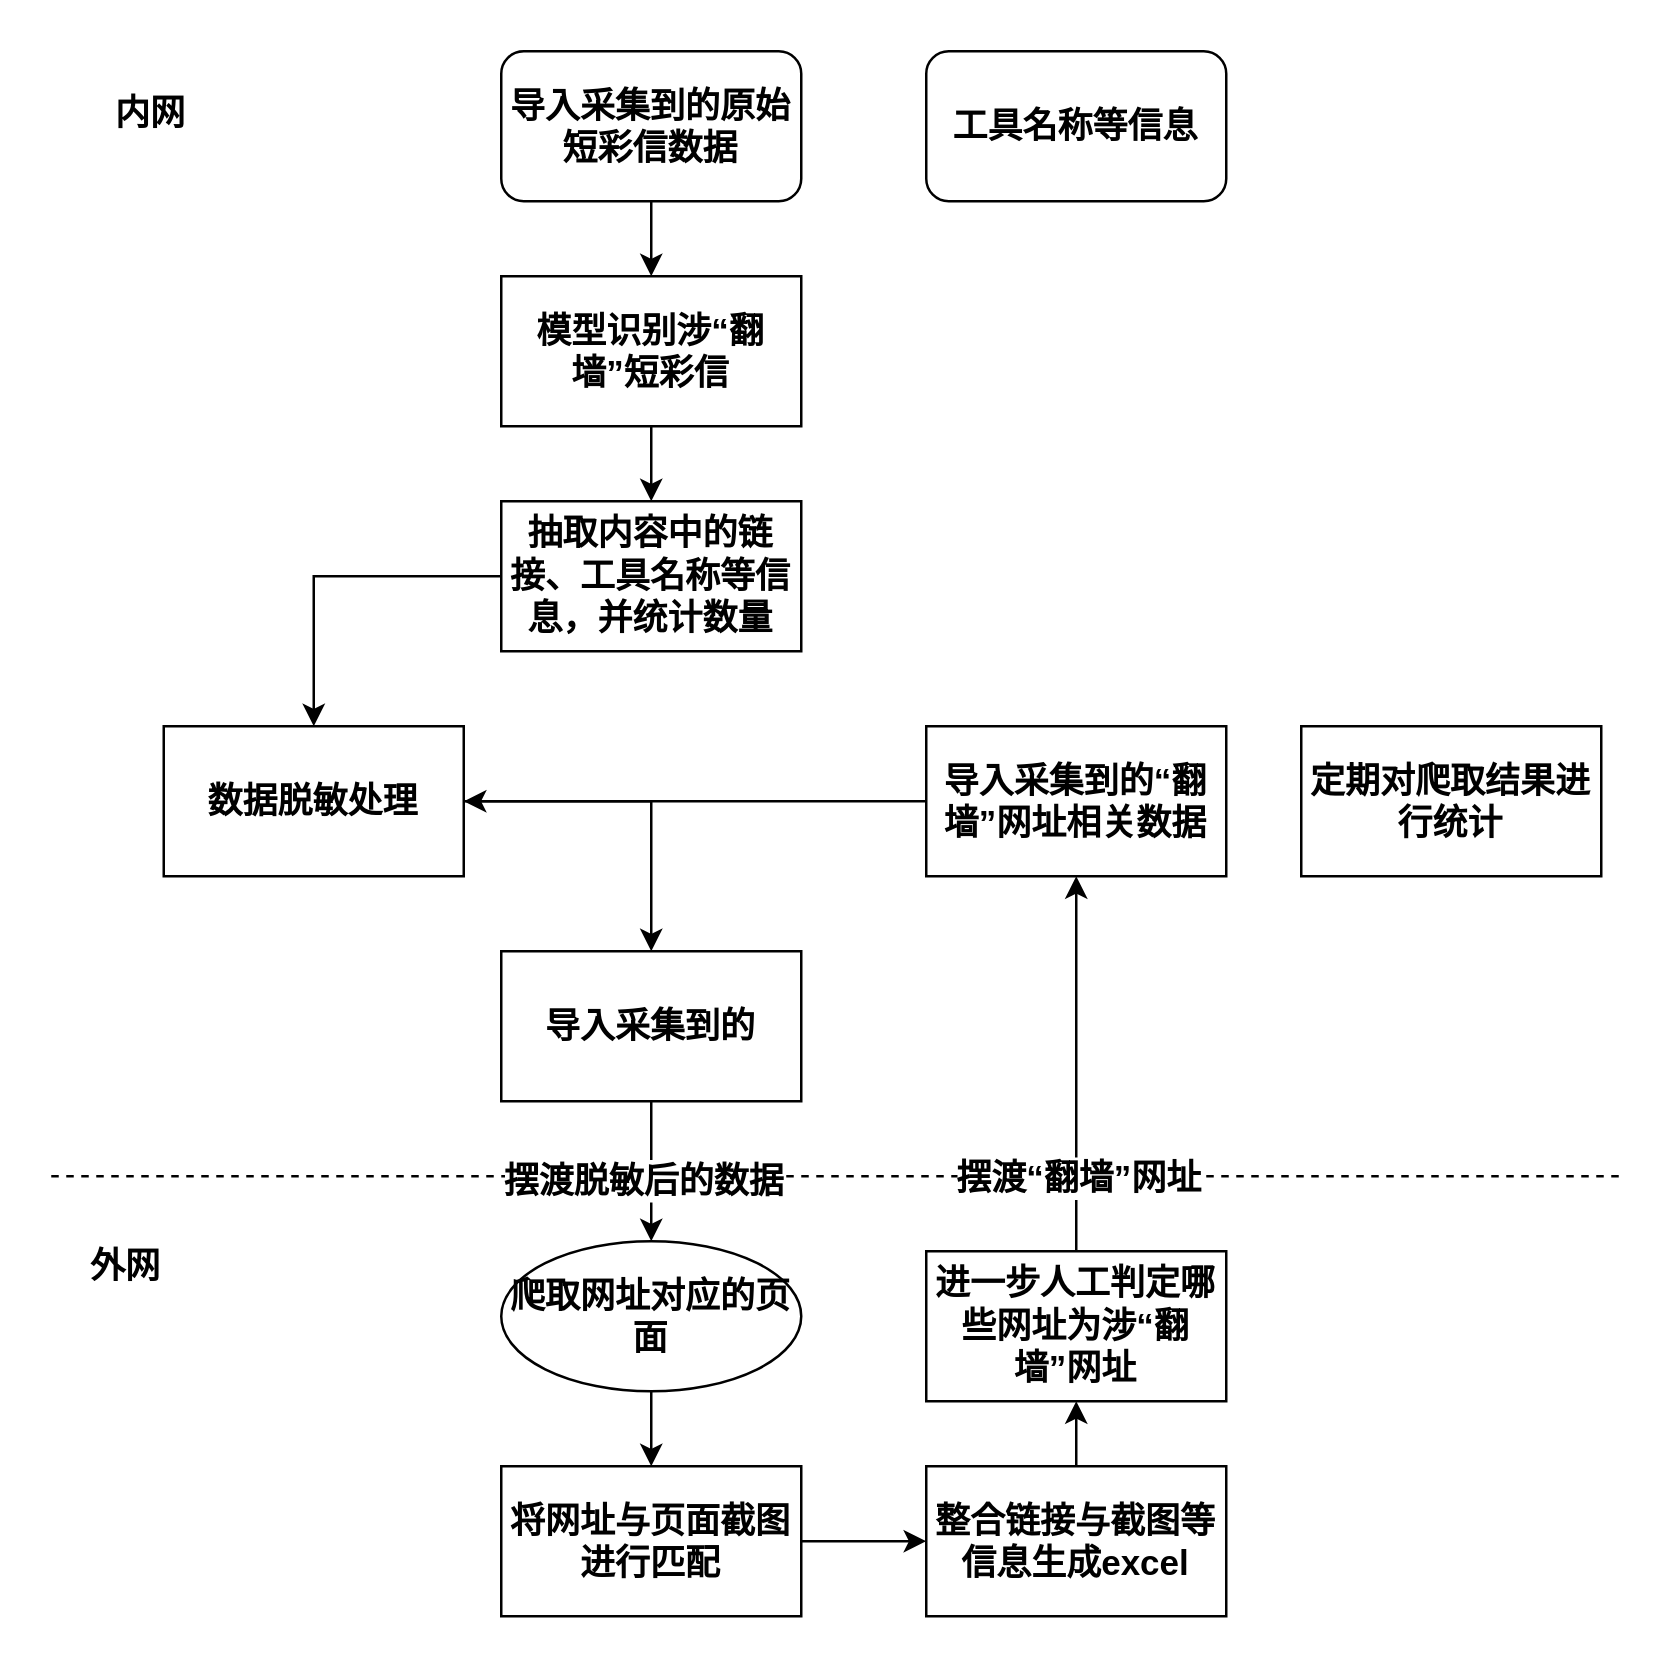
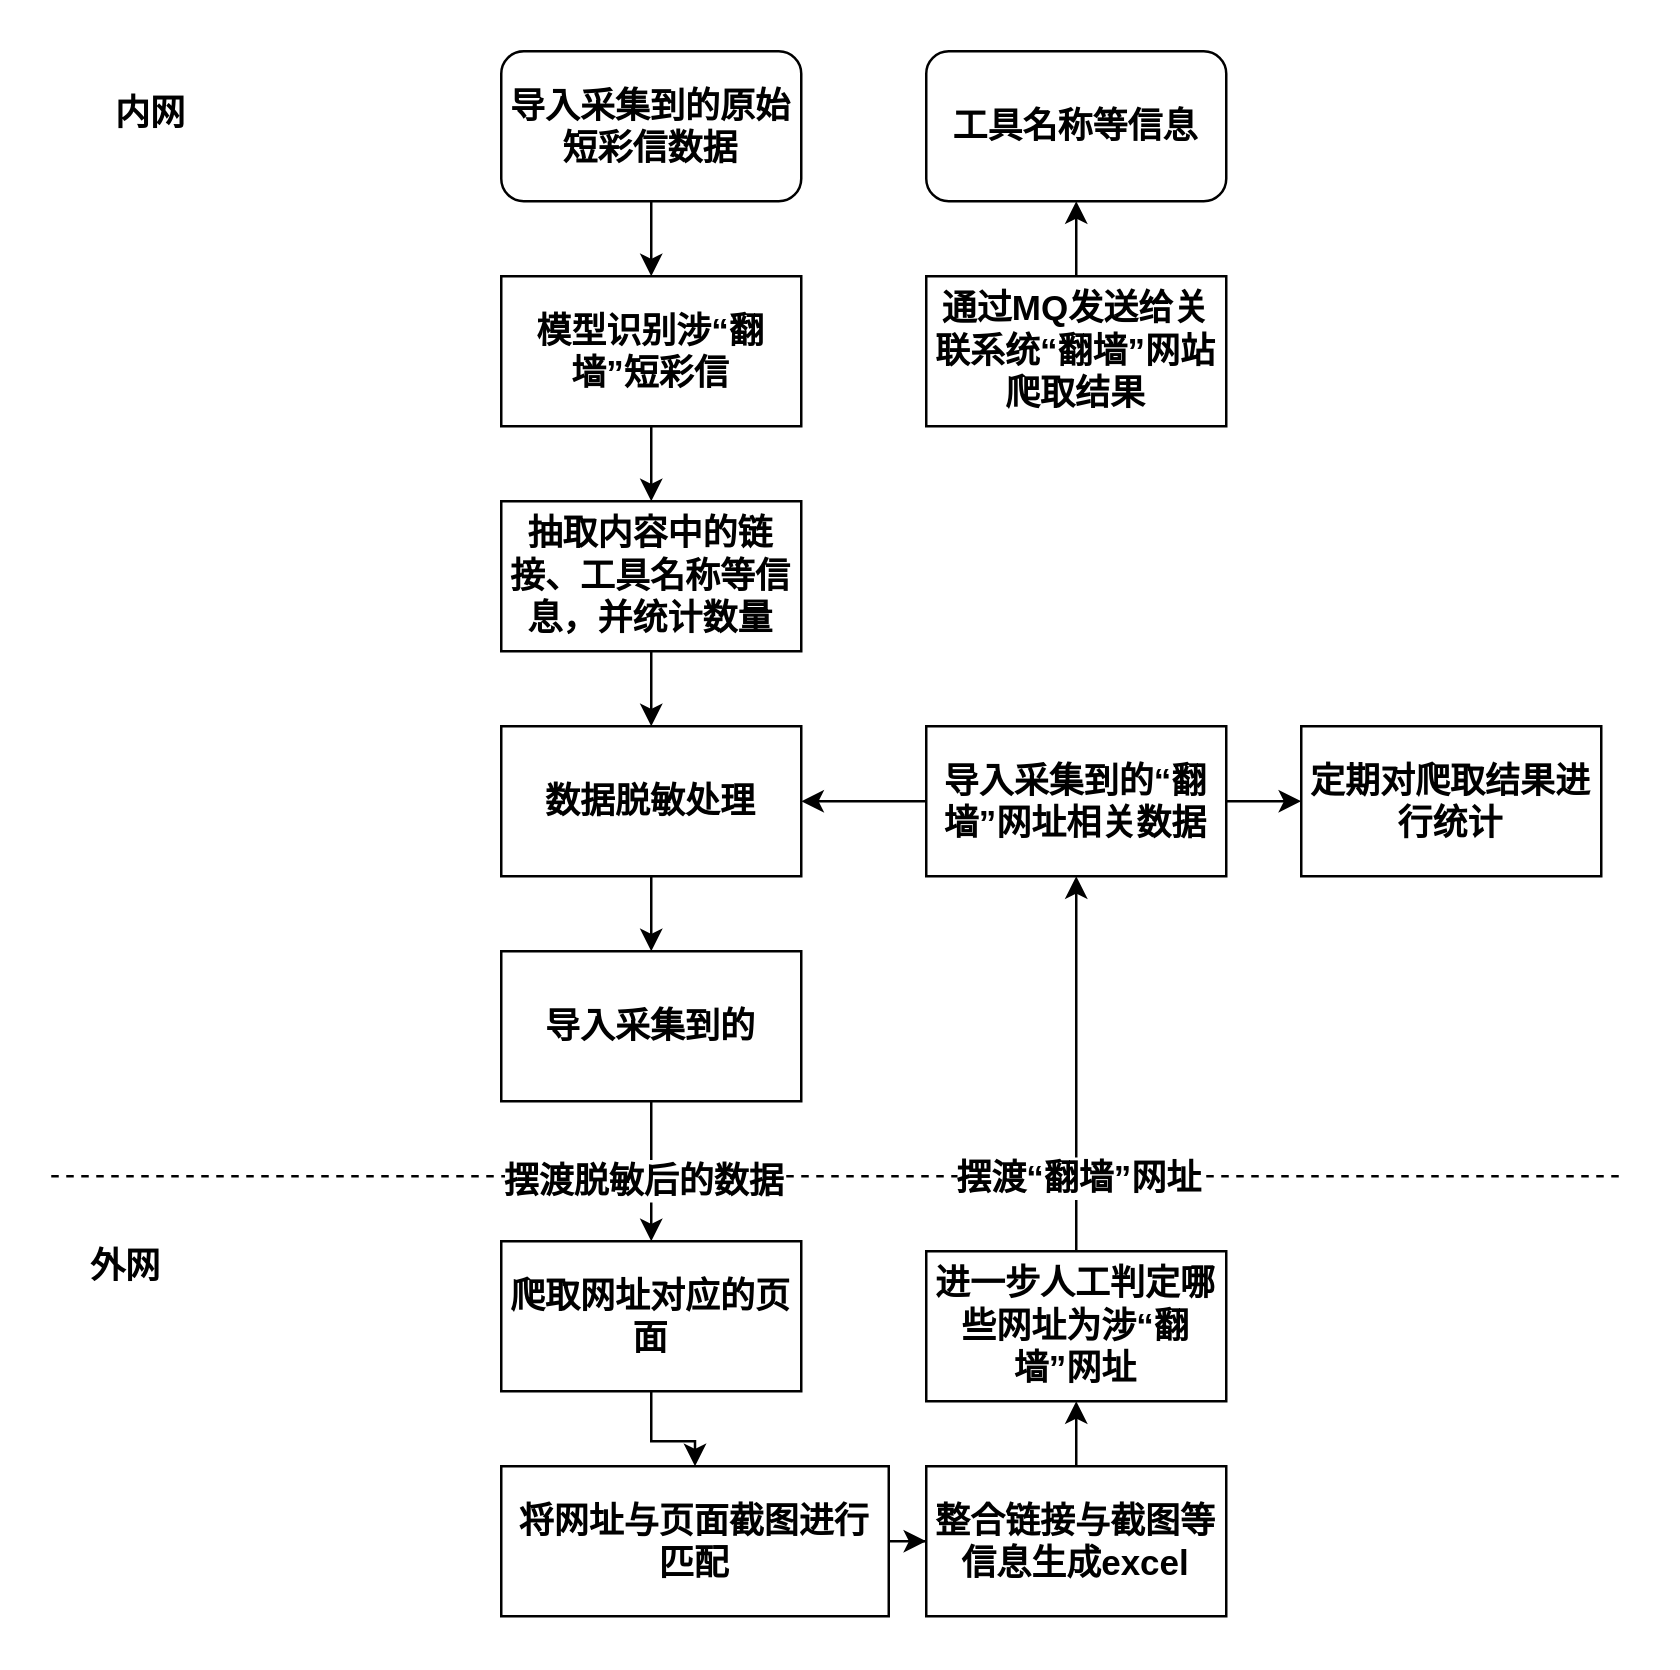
none -> (1076, 247)
none -> (1076, 351)
(314, 801) -> (651, 801)
none -> (1272, 801)
(651, 1316) -> (651, 1316)
(651, 1541) -> (695, 1541)
